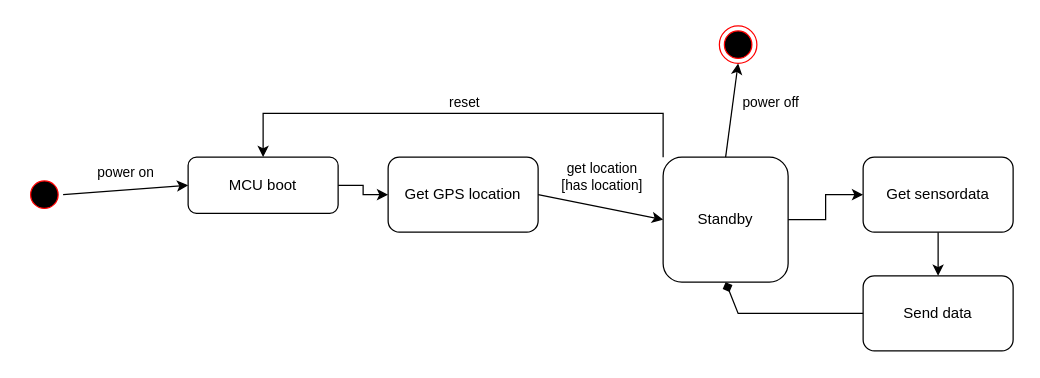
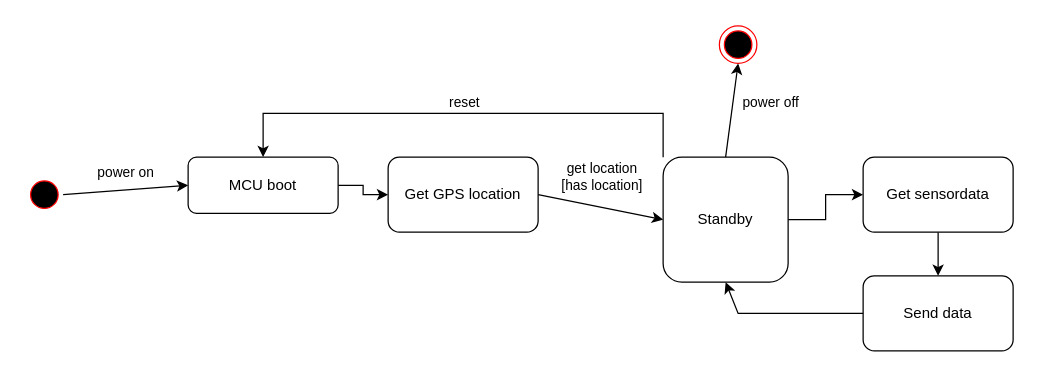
(730, 292) -> (729, 291)
